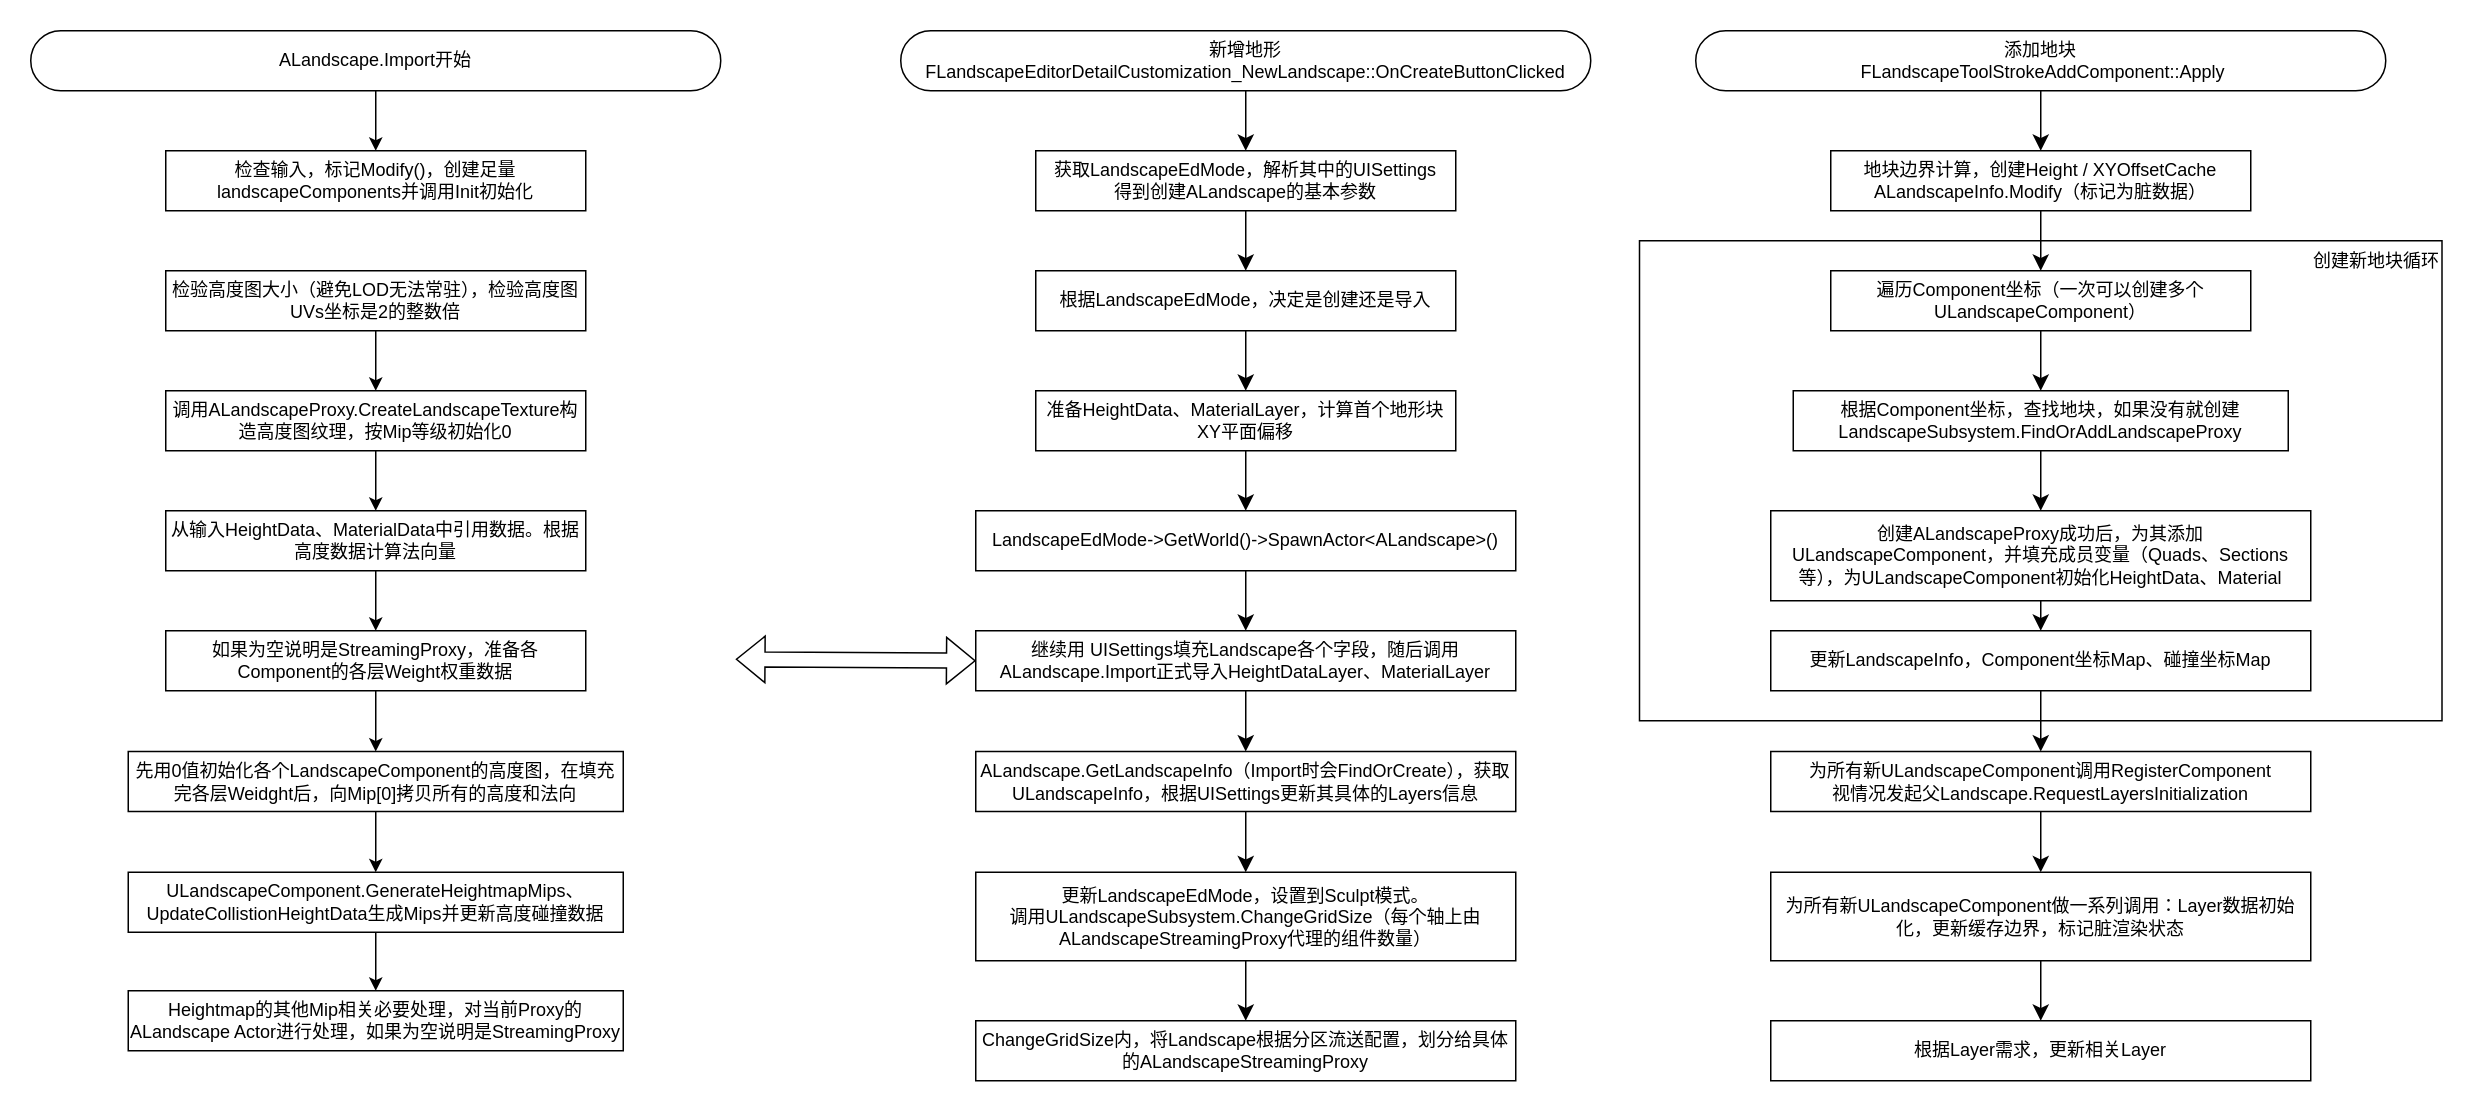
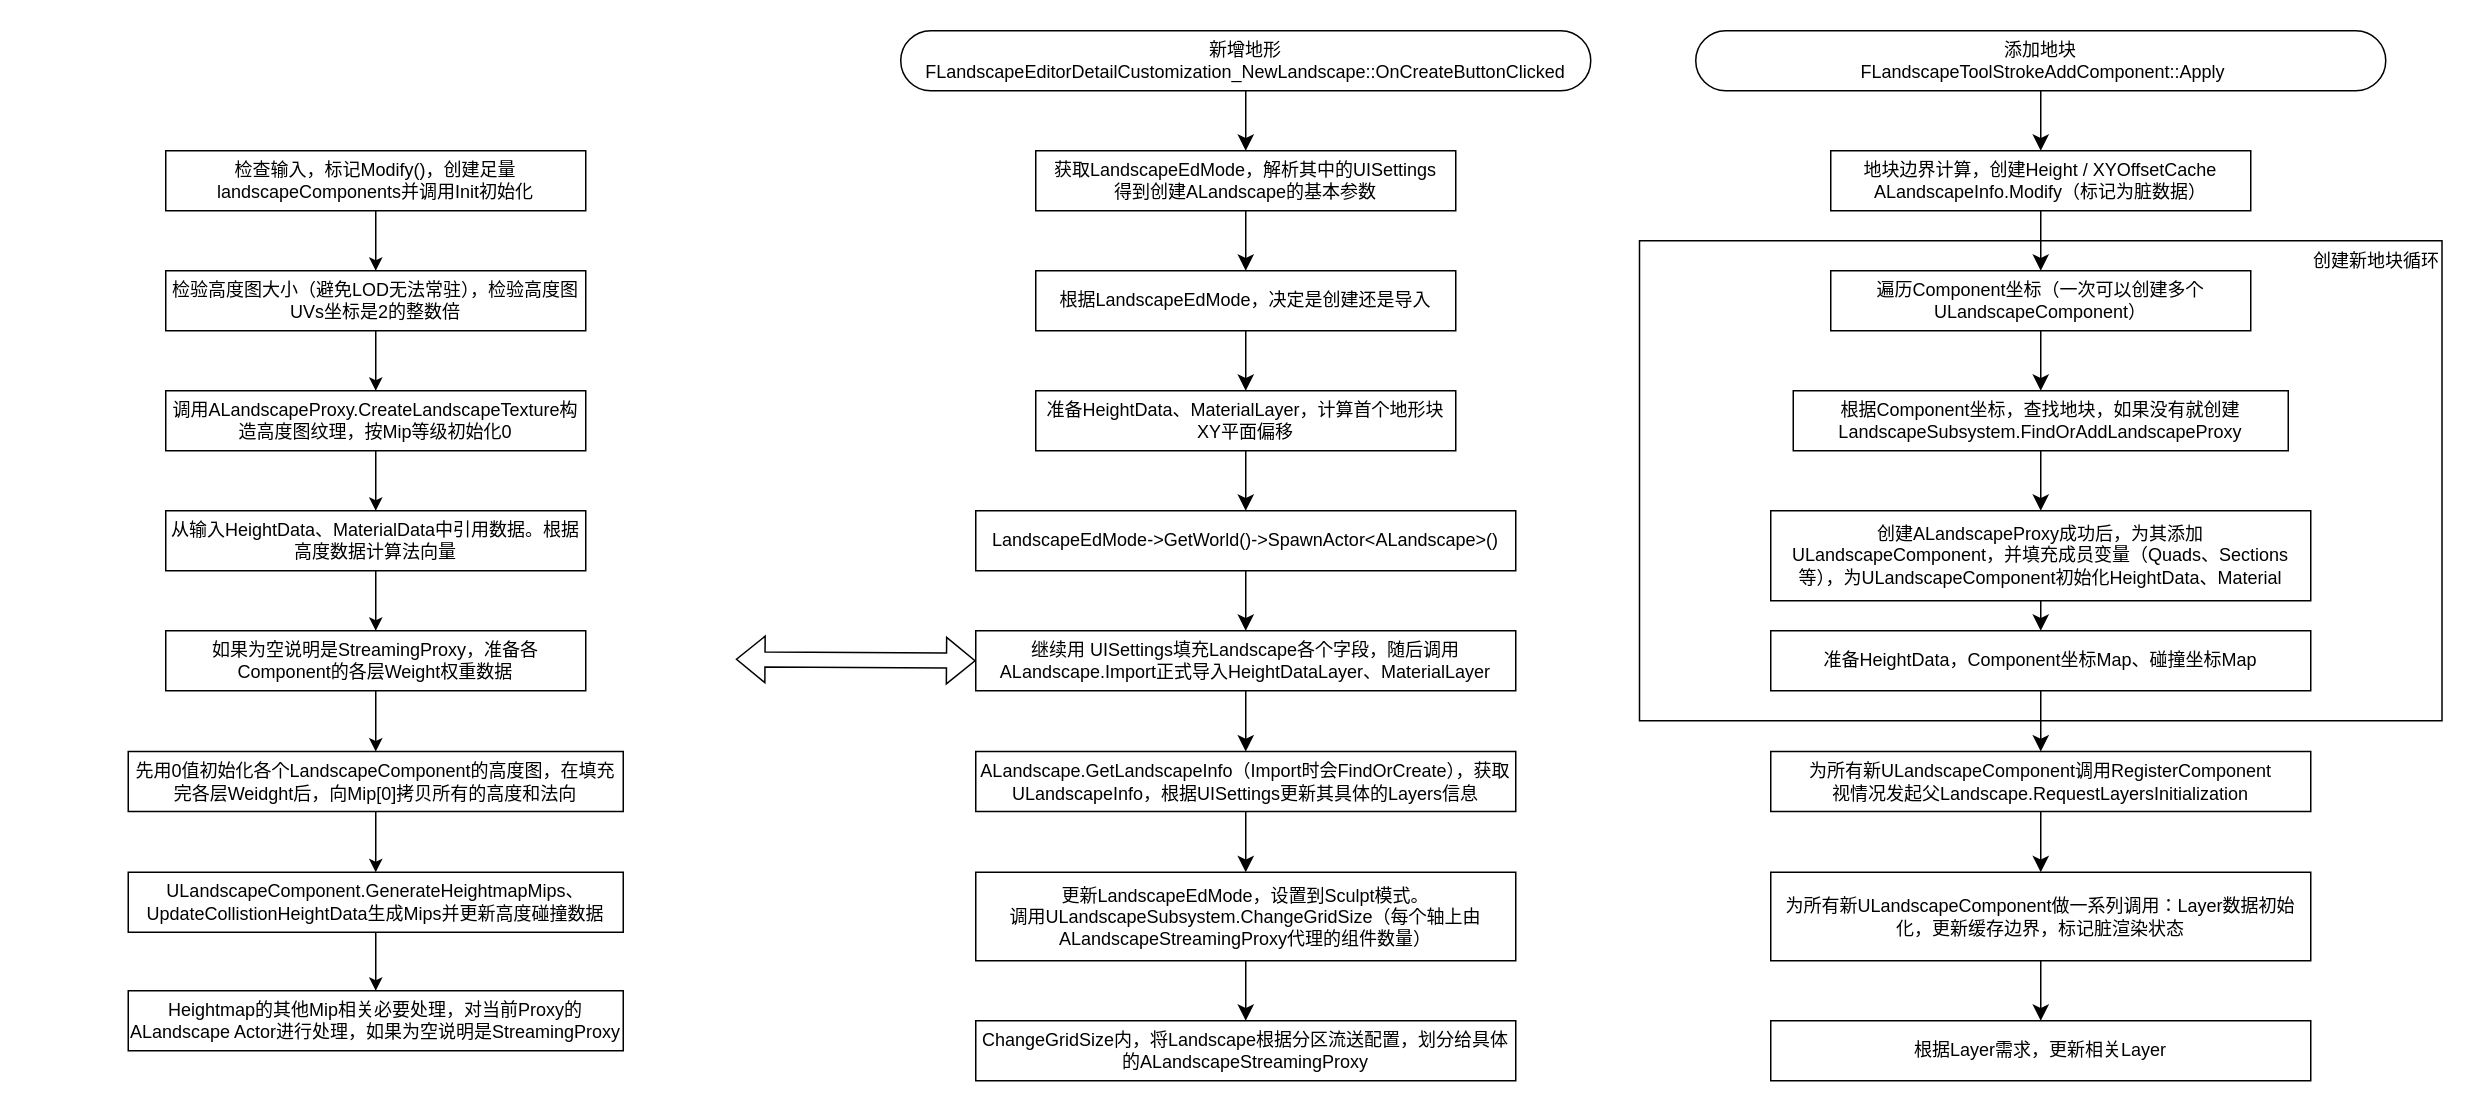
(376, 61) -> none
(376, 117) -> none
none -> (376, 237)
(2041, 661) -> (2041, 661)
